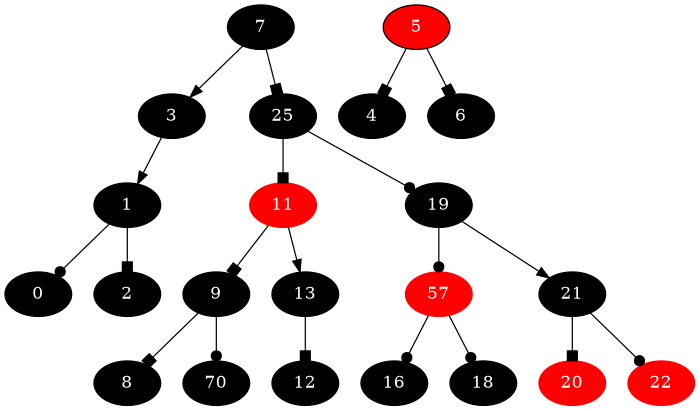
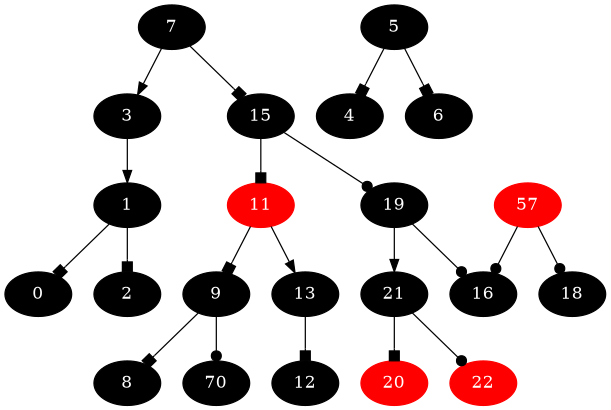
(417, 27) -> (394, 27)
(283, 116) -> (261, 116)
(439, 245) -> (435, 246)
(87, 246) -> (87, 245)
